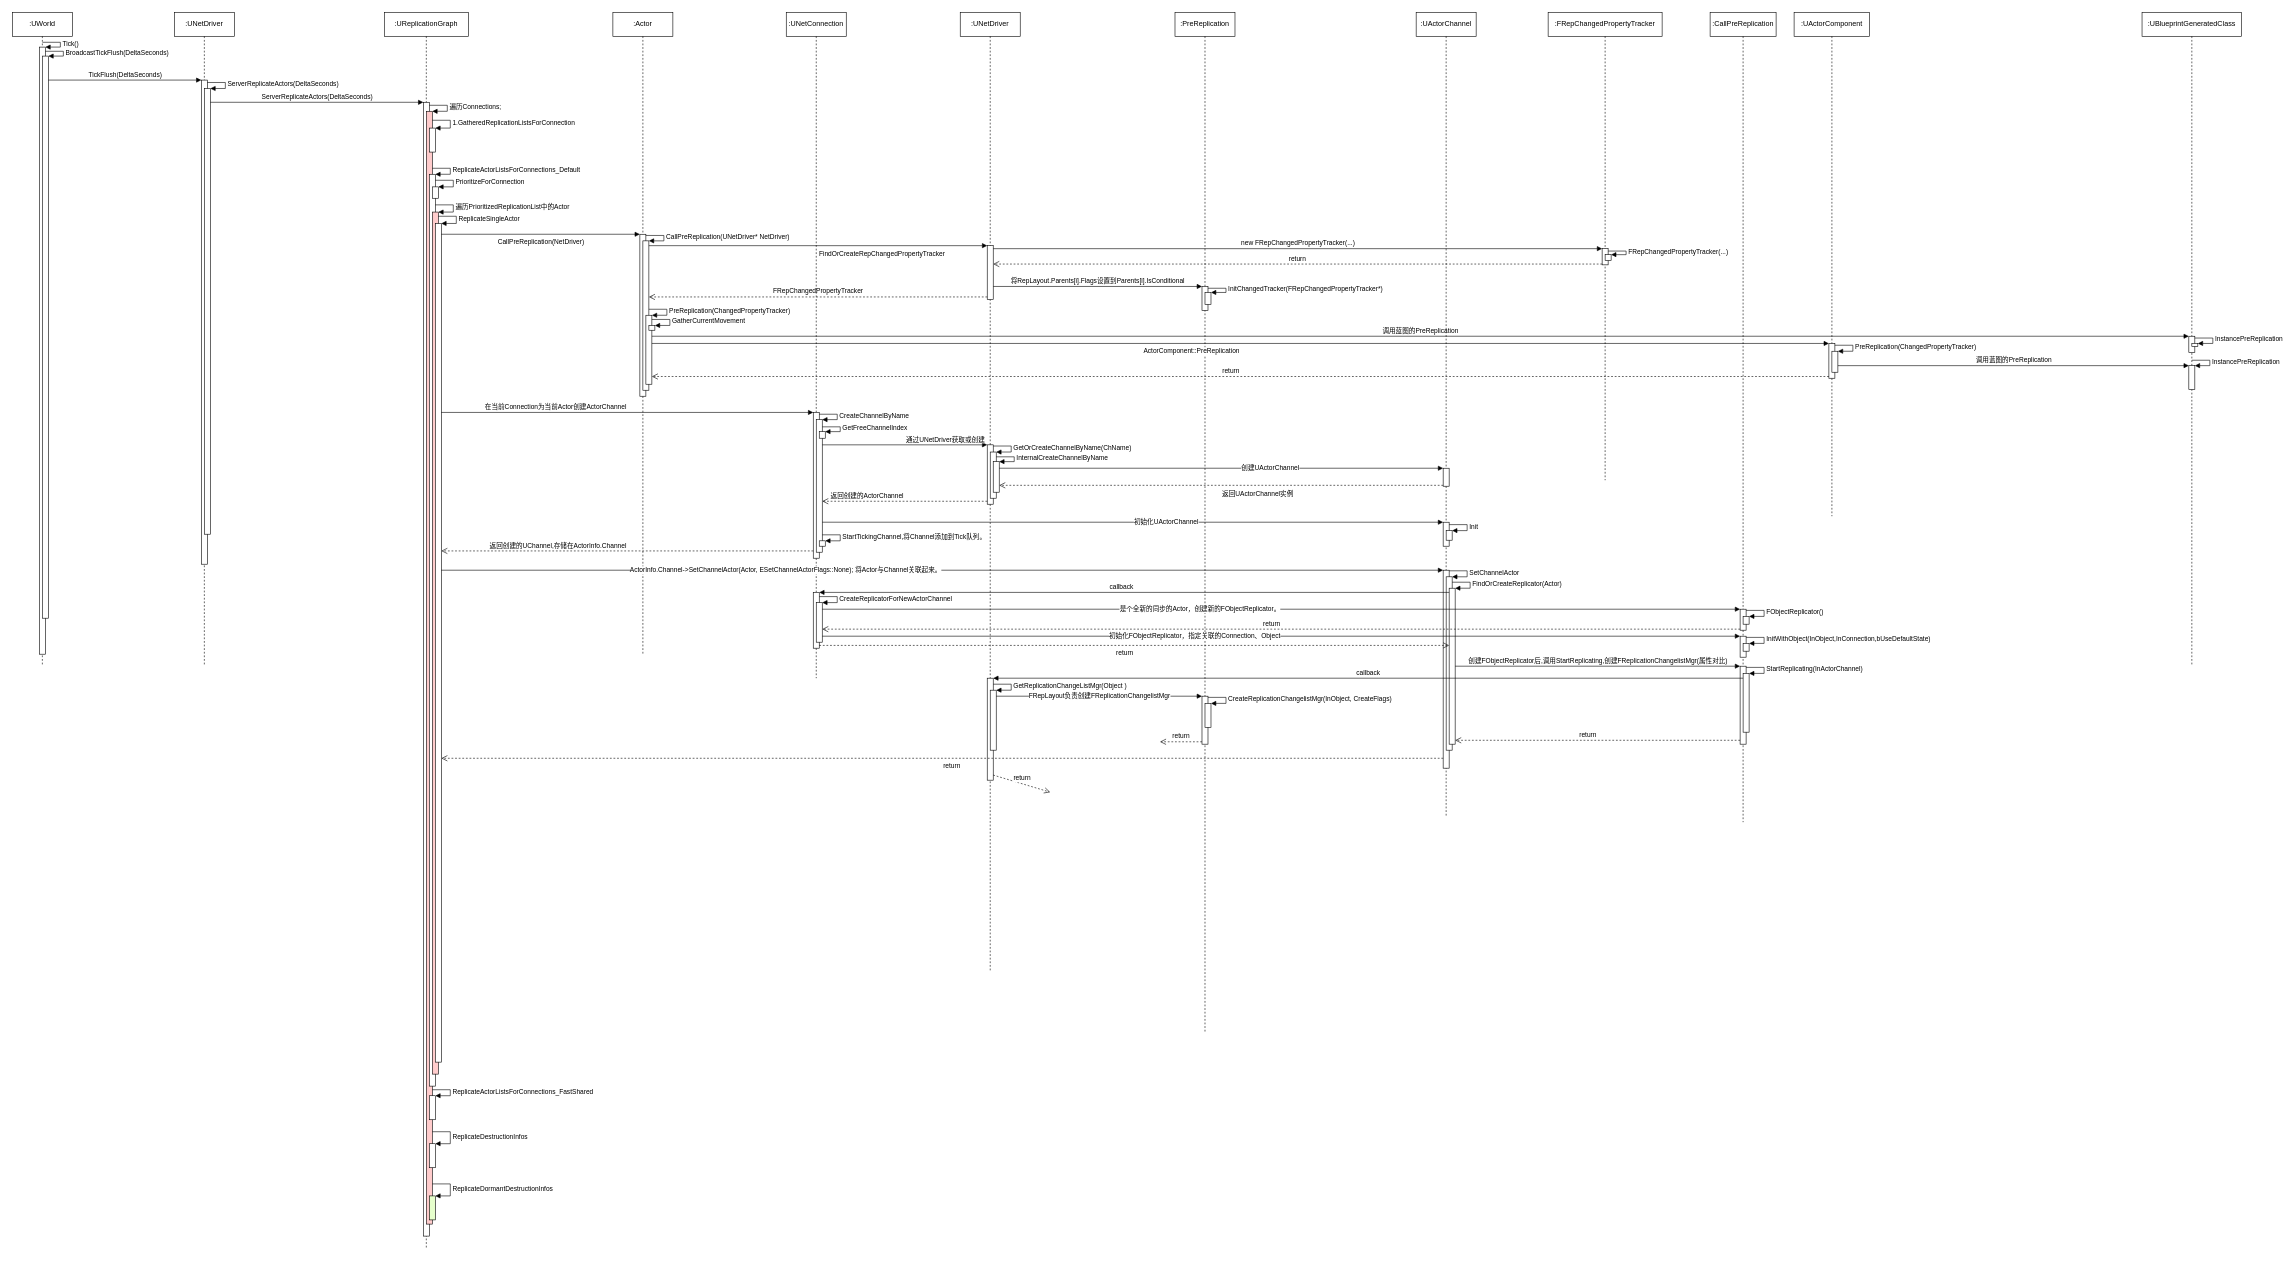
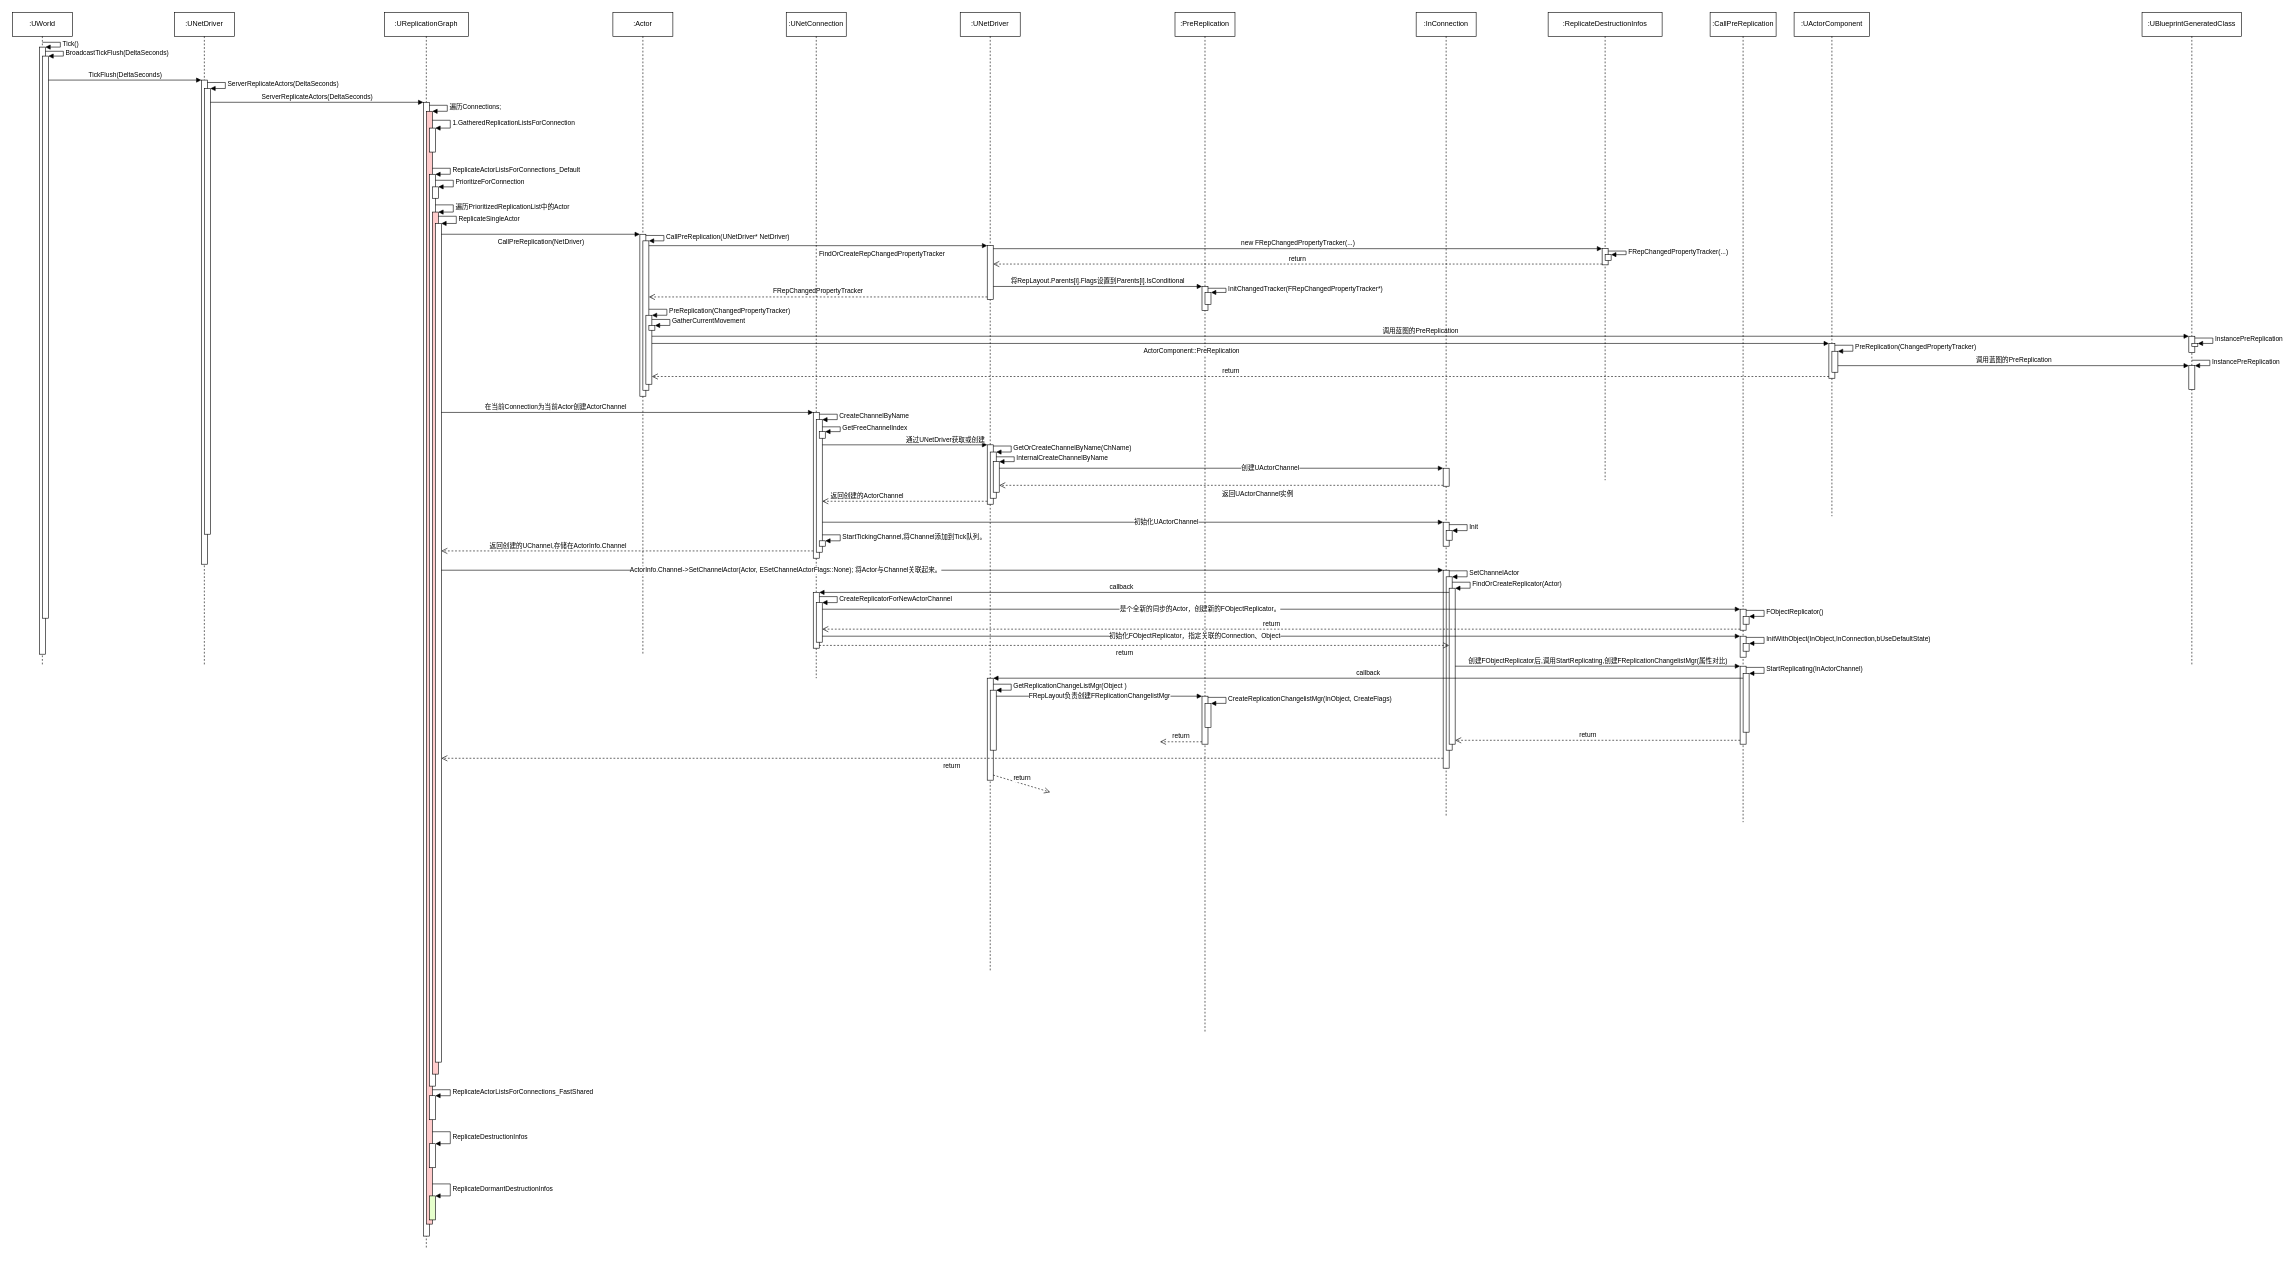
(1446, 24) -> (1446, 24)
(1605, 24) -> (1605, 24)
